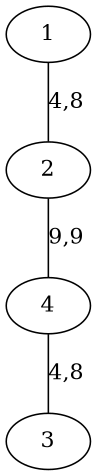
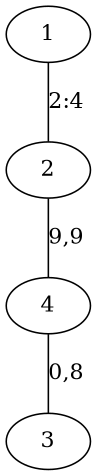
(66, 102) -> (66, 102)
(66, 374) -> (66, 374)
